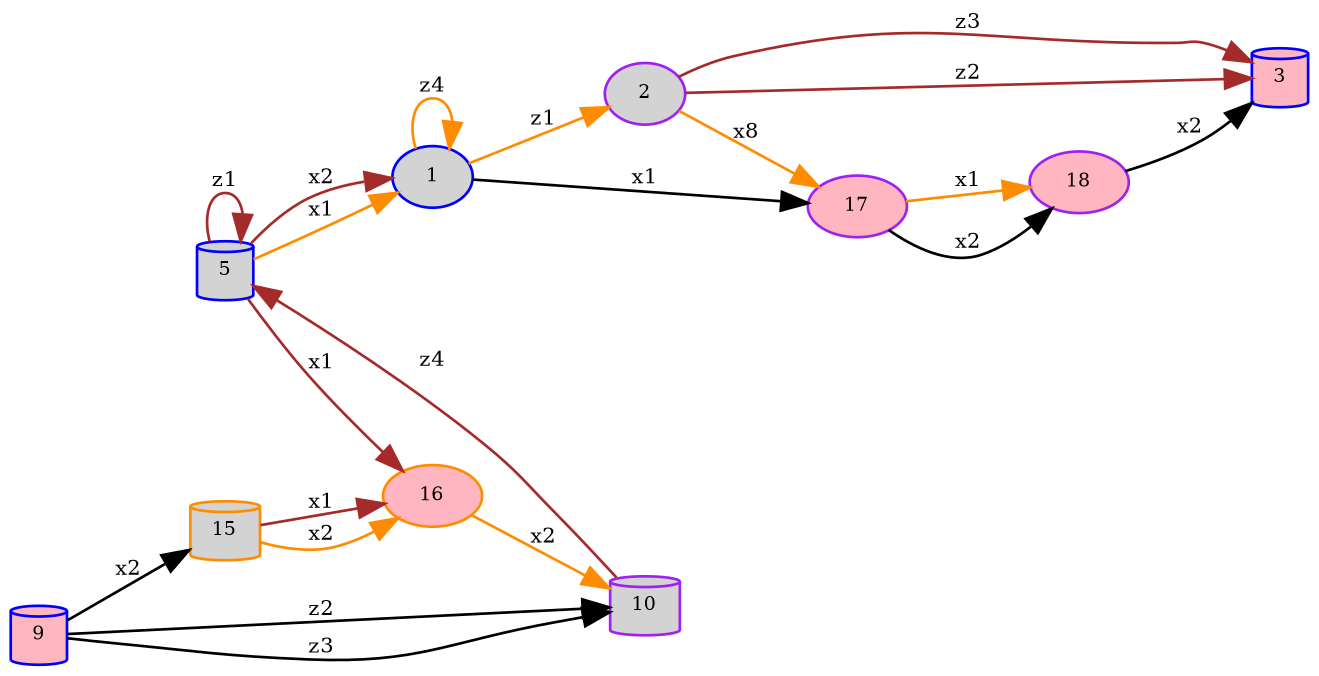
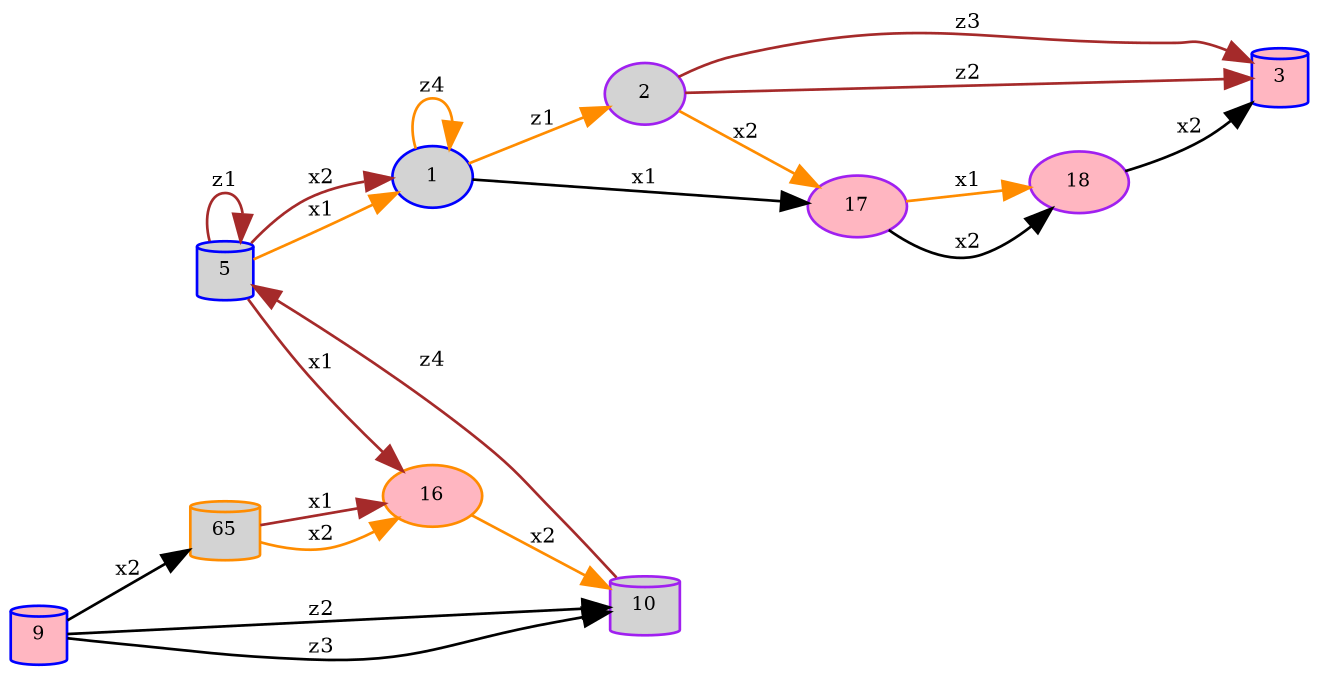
(746, 133) -> (746, 133)
(225, 531) -> (225, 531)
